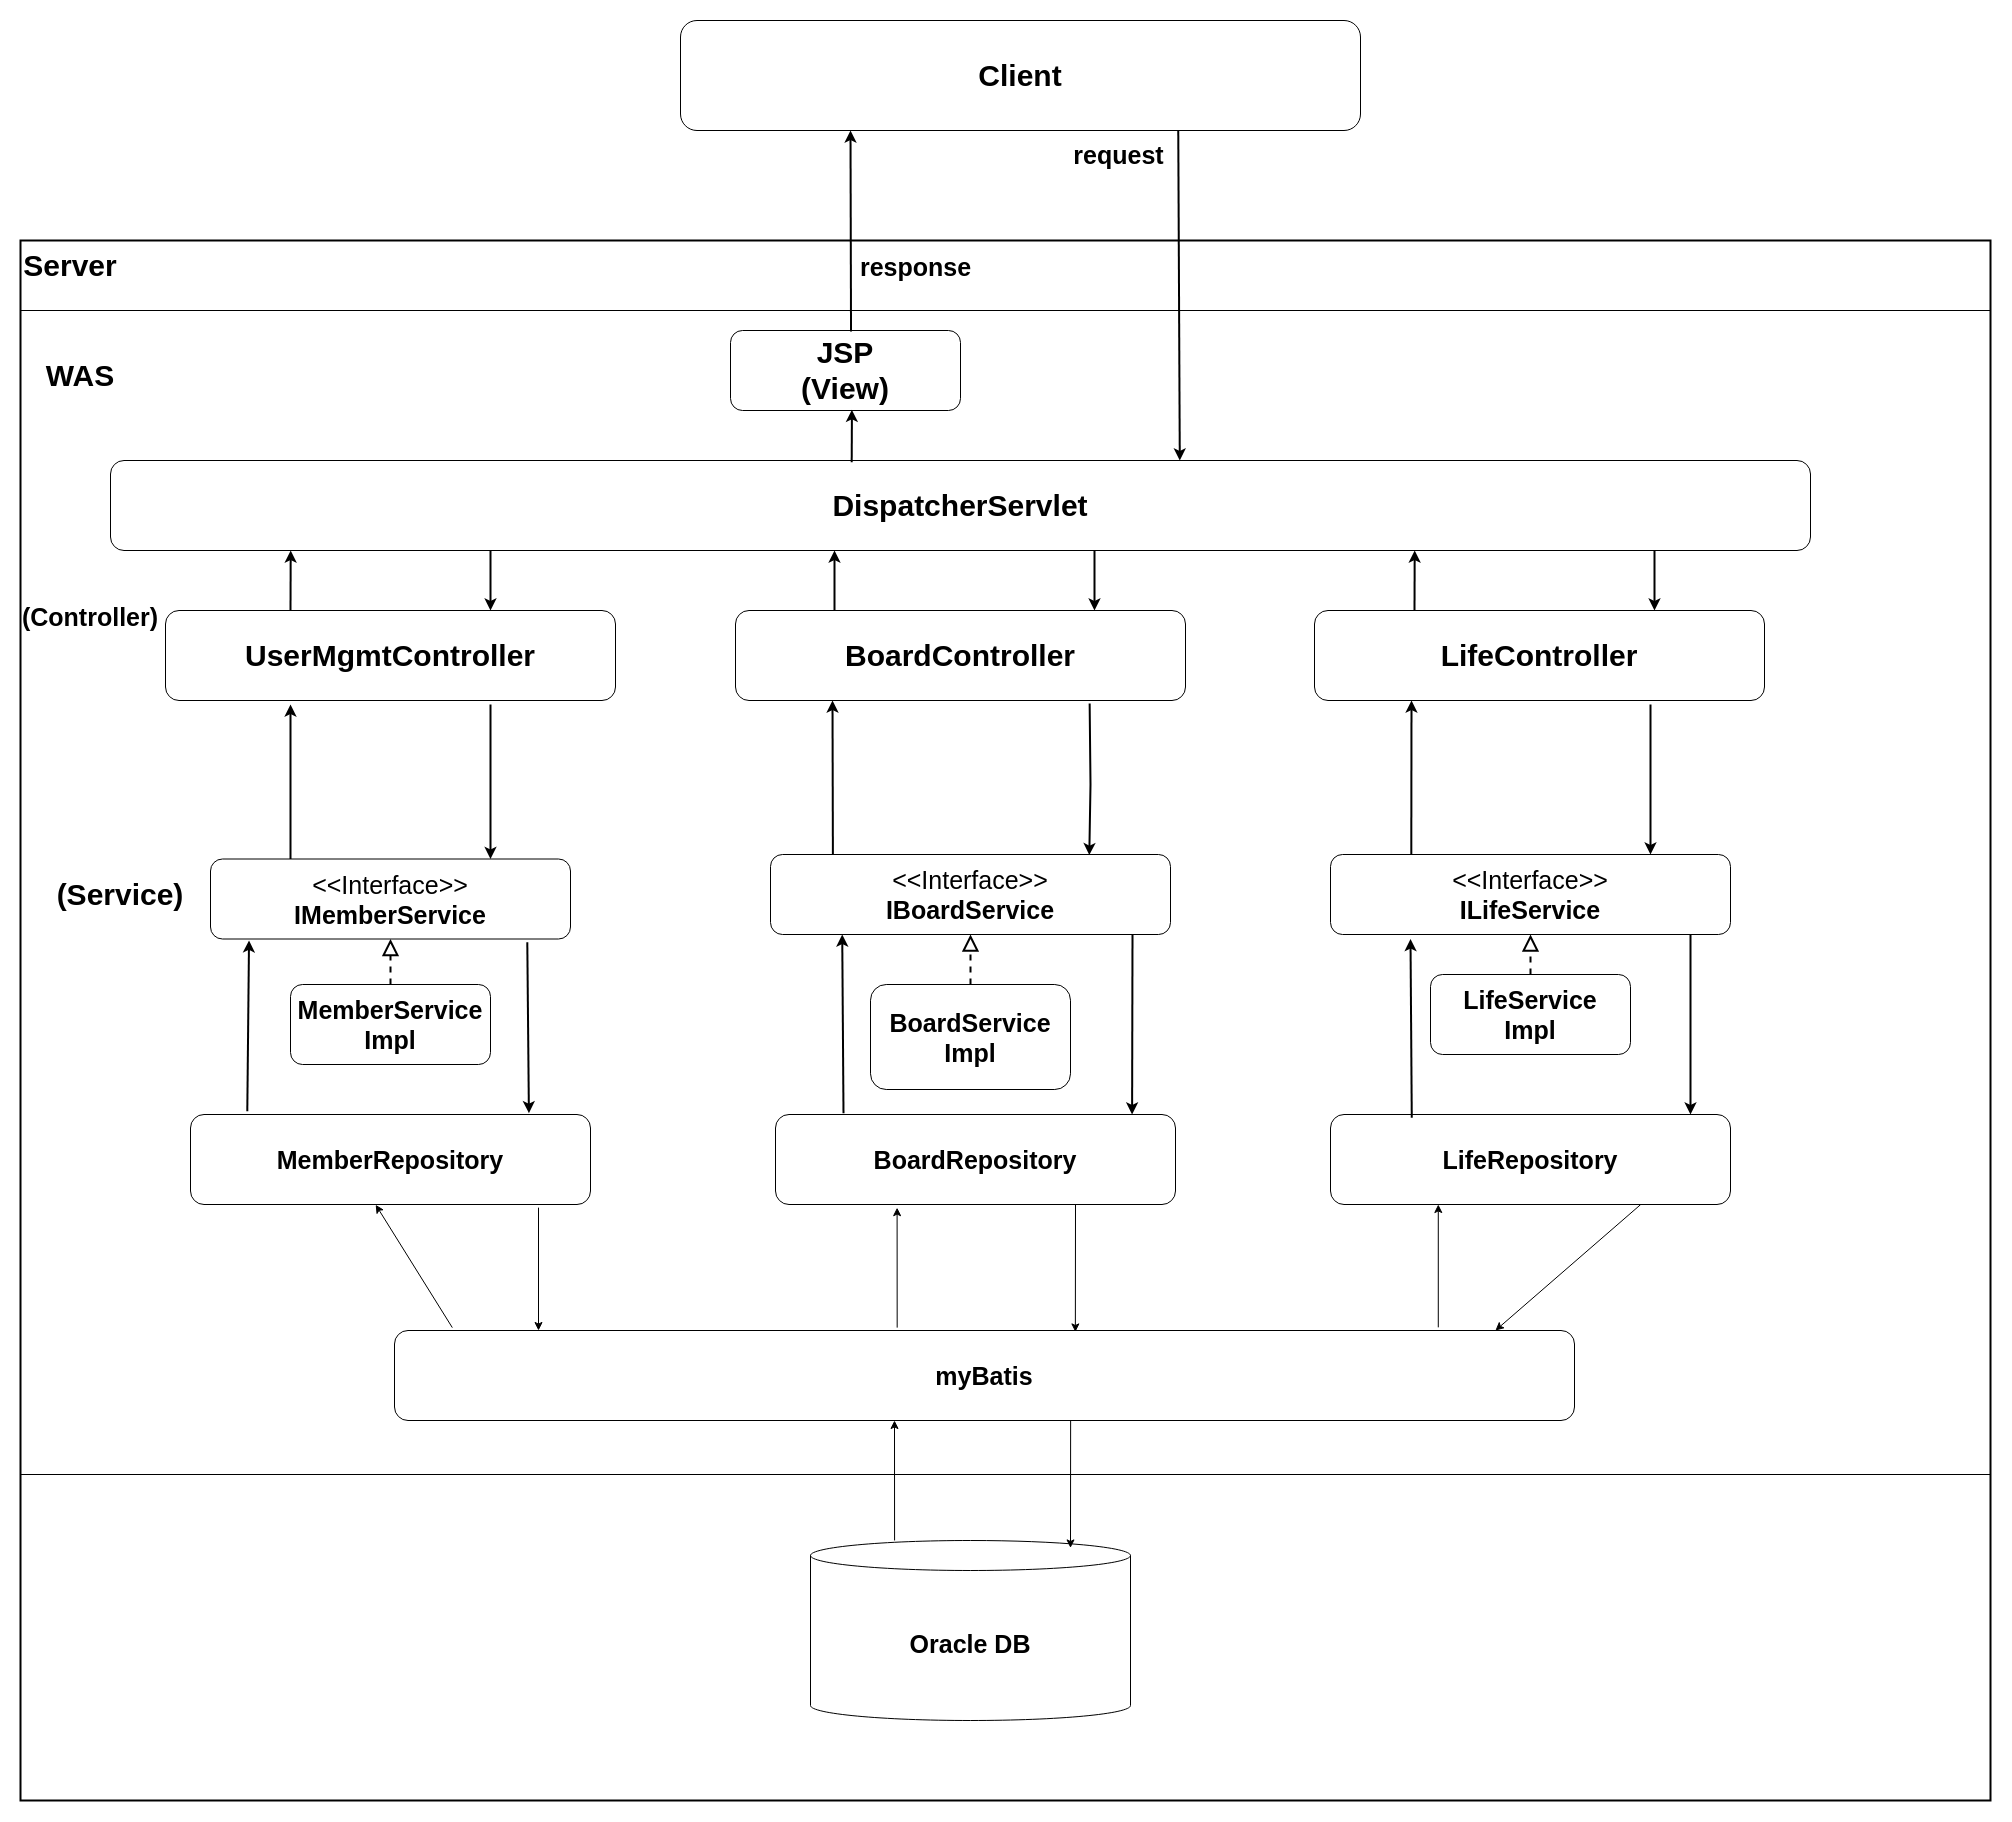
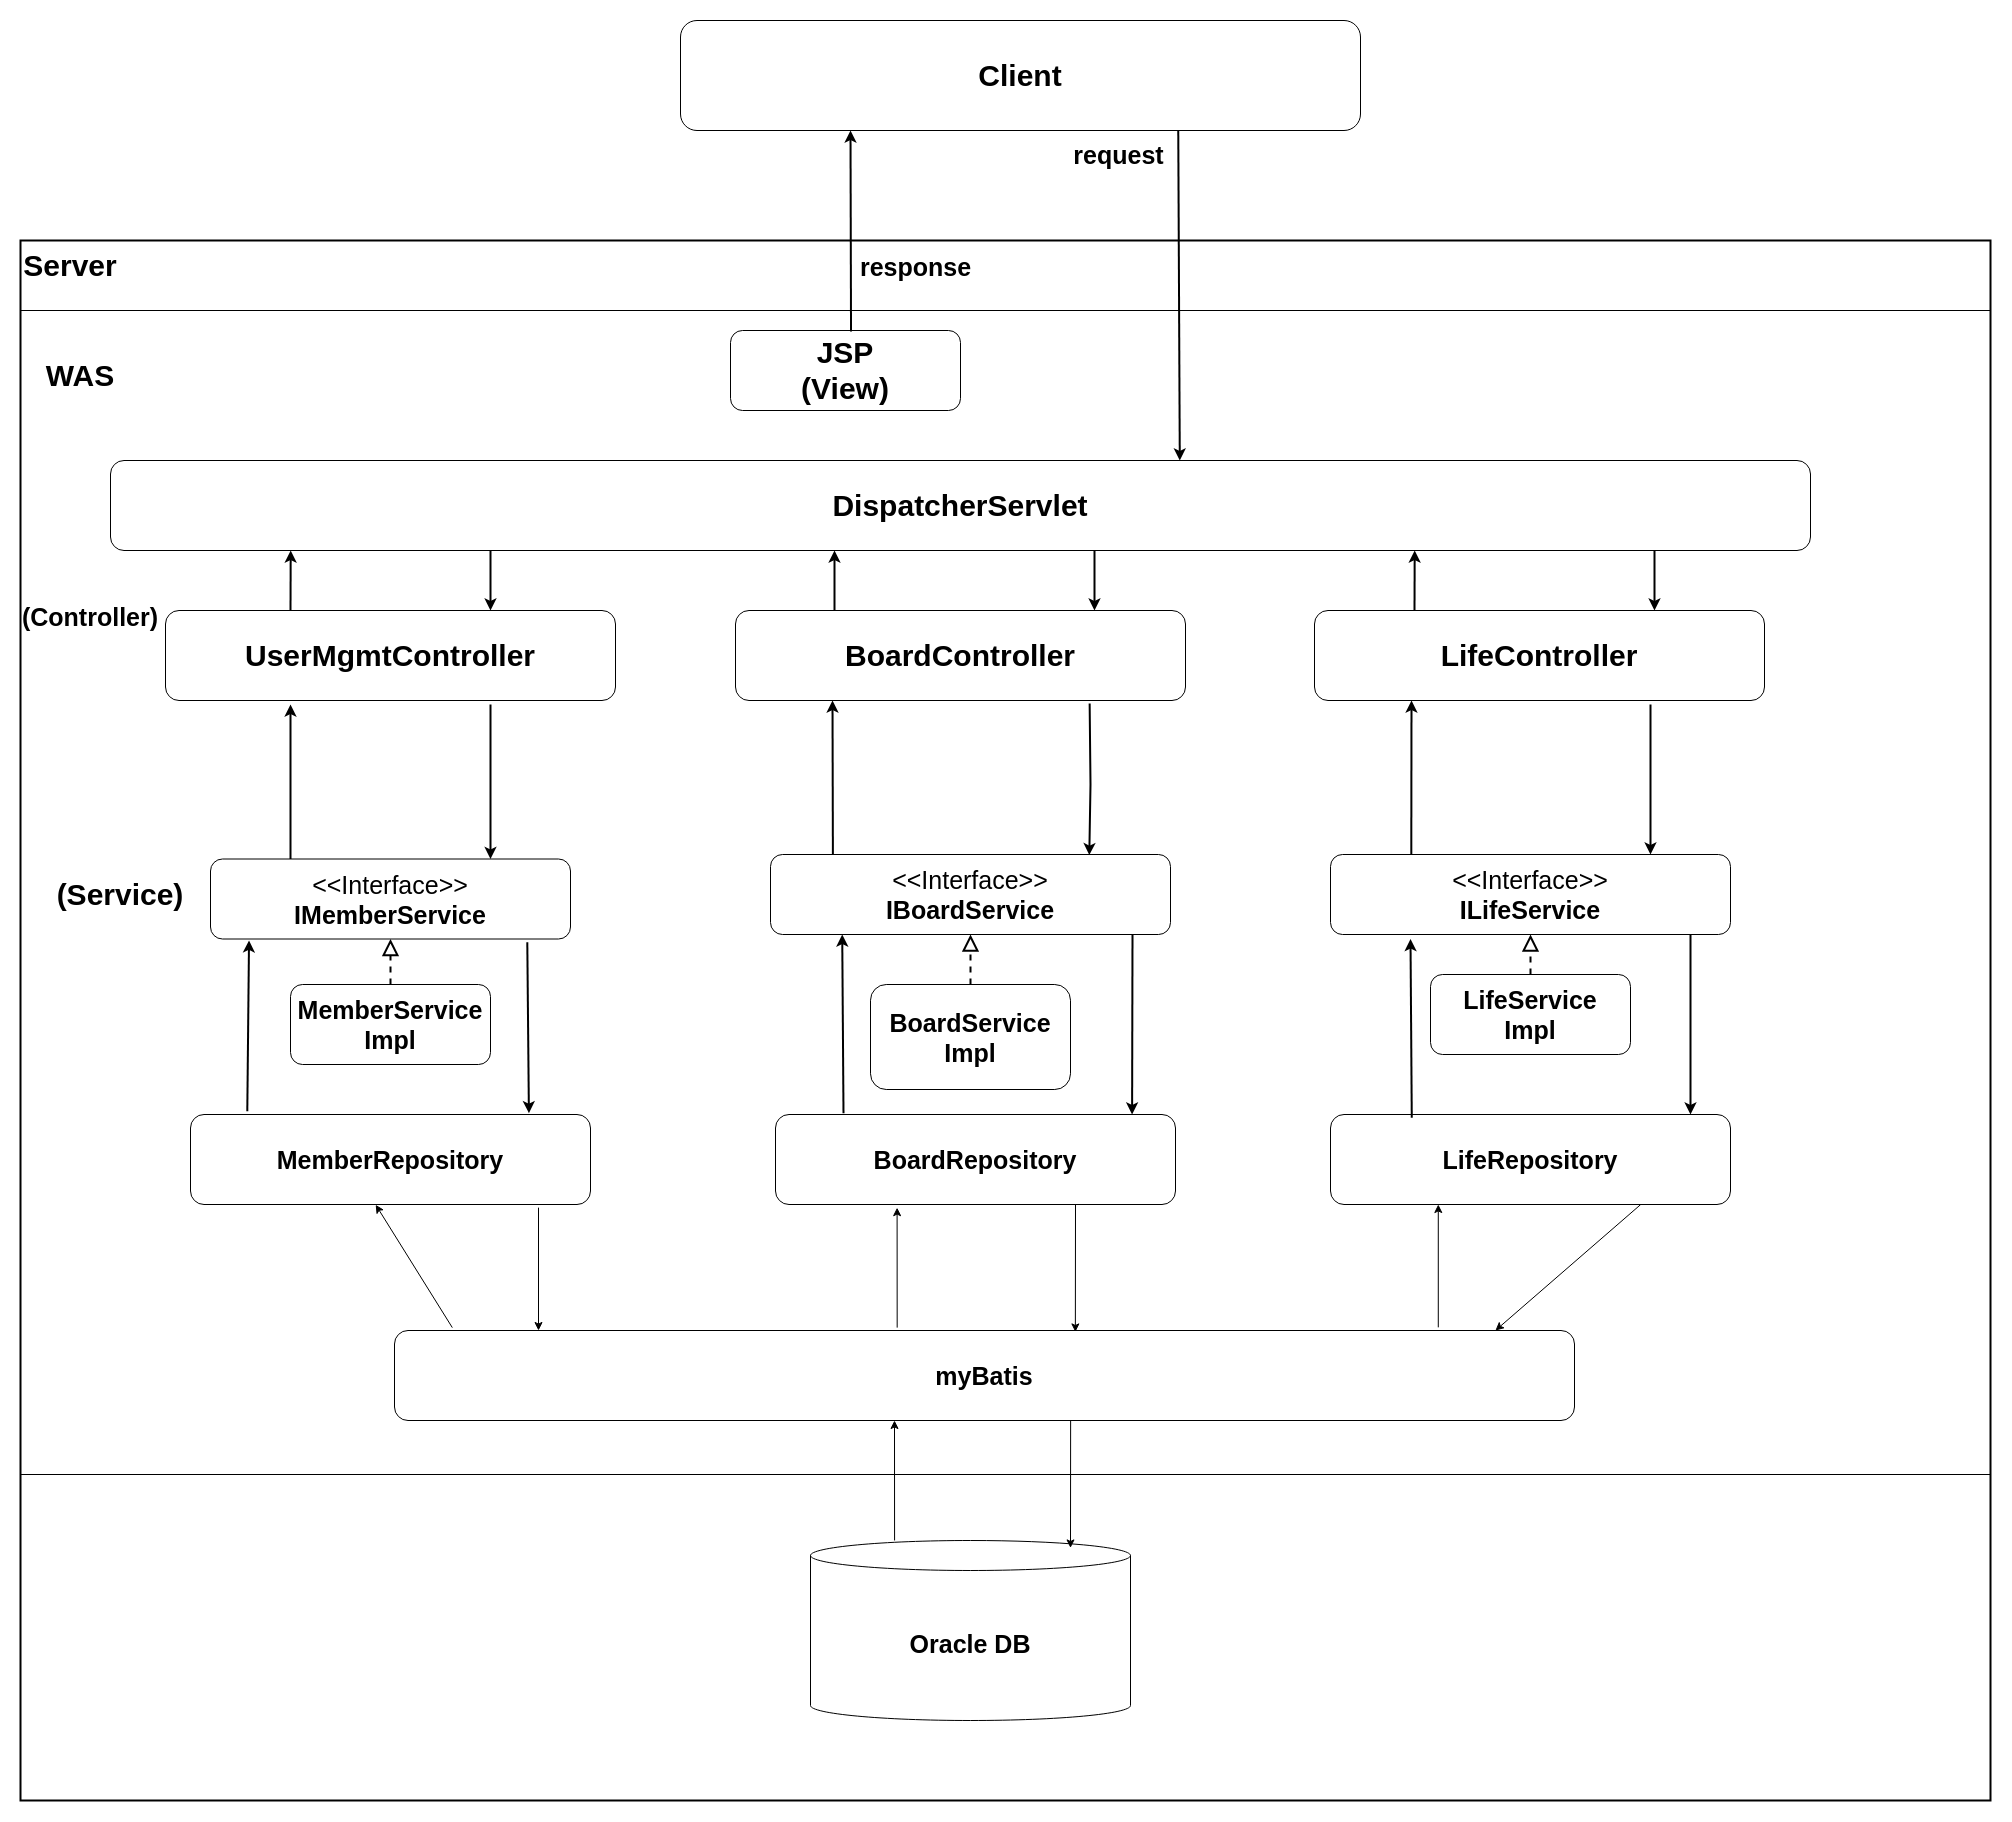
(852, 440) -> none
